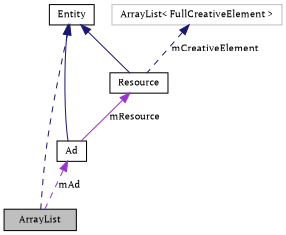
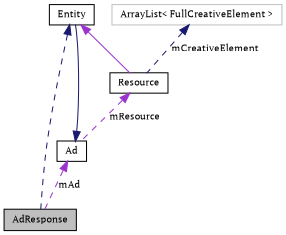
(109, 53) -> (109, 53)
(65, 88) -> (79, 78)
(102, 121) -> (102, 121)
(40, 220) -> (40, 220)
